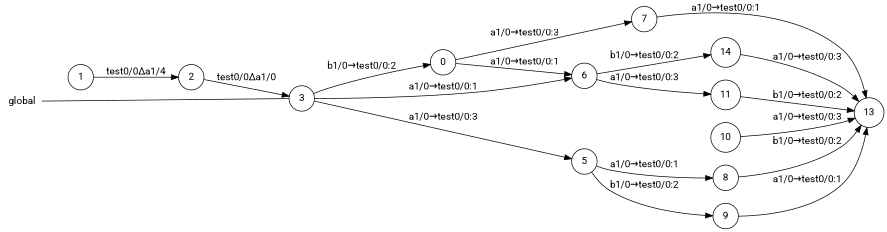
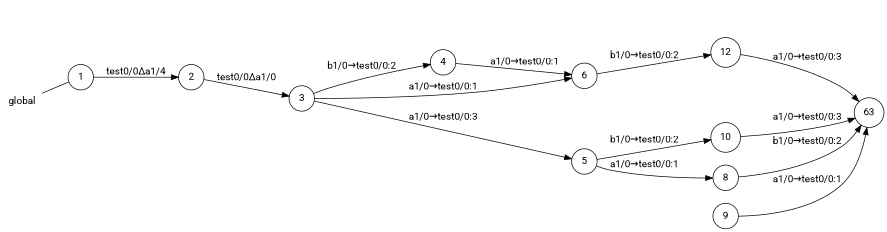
(644, 19) -> none
(726, 52) -> (726, 52)
(443, 62) -> (443, 62)
(726, 95) -> none
(165, 100) -> (55, 88)
(869, 113) -> (869, 113)
(644, 205) -> (651, 150)
